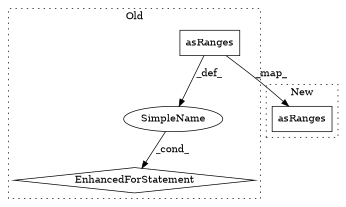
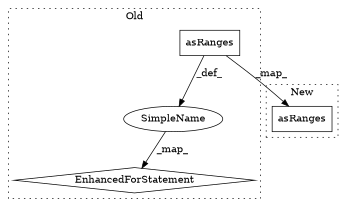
(173, 150) -> (173, 150)
